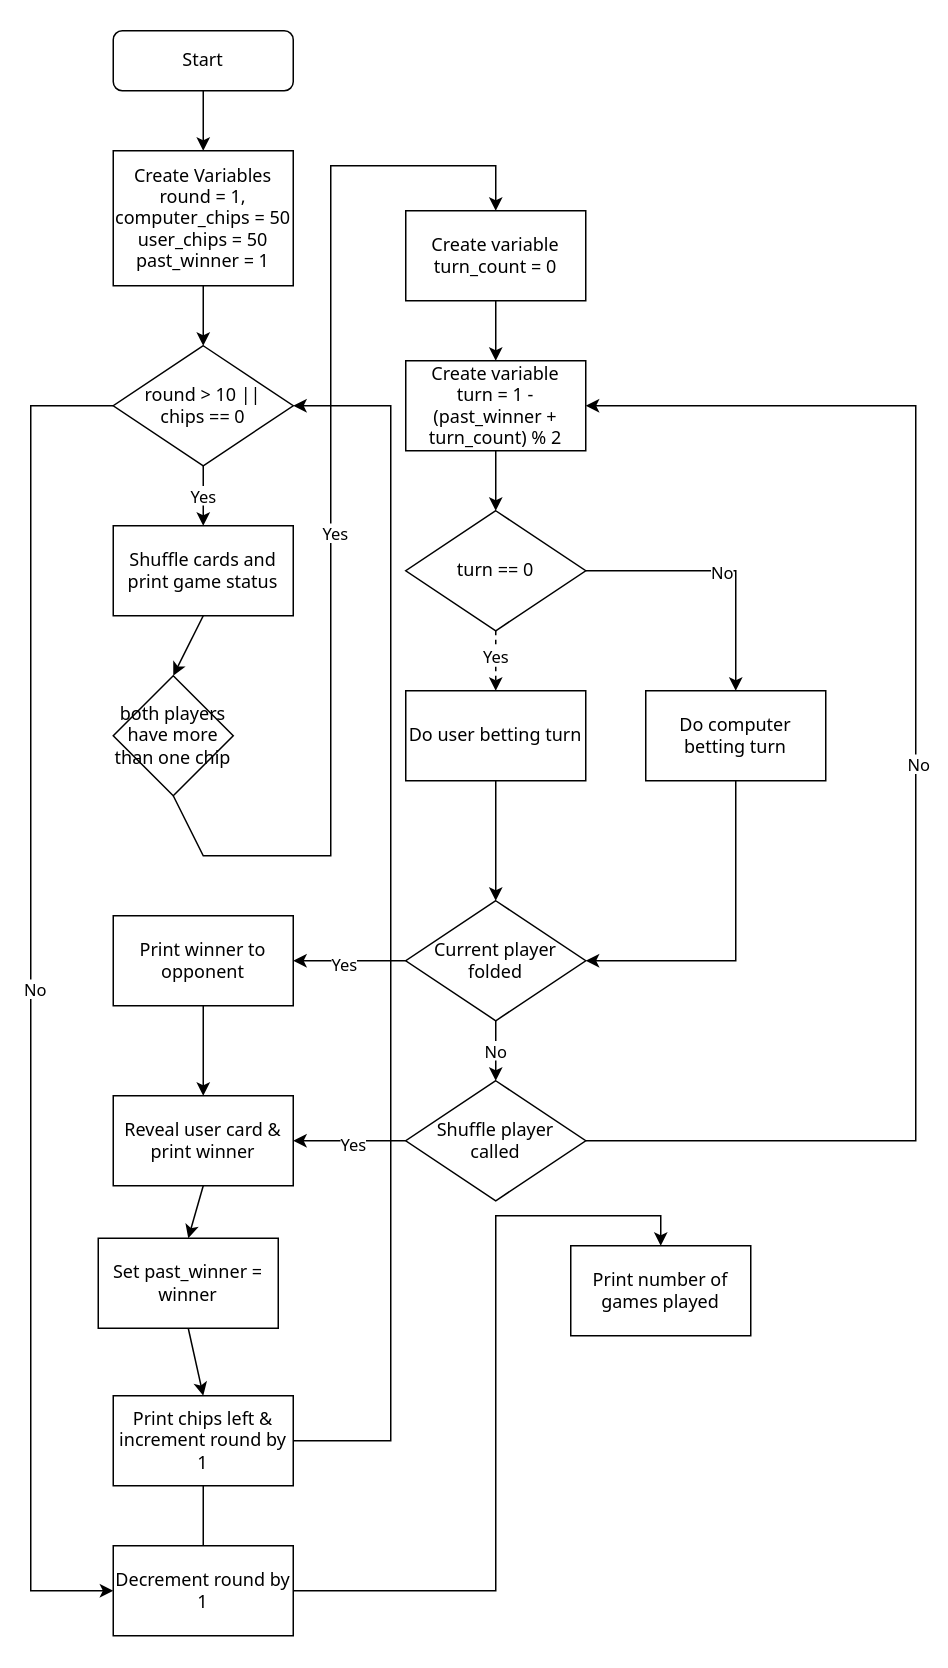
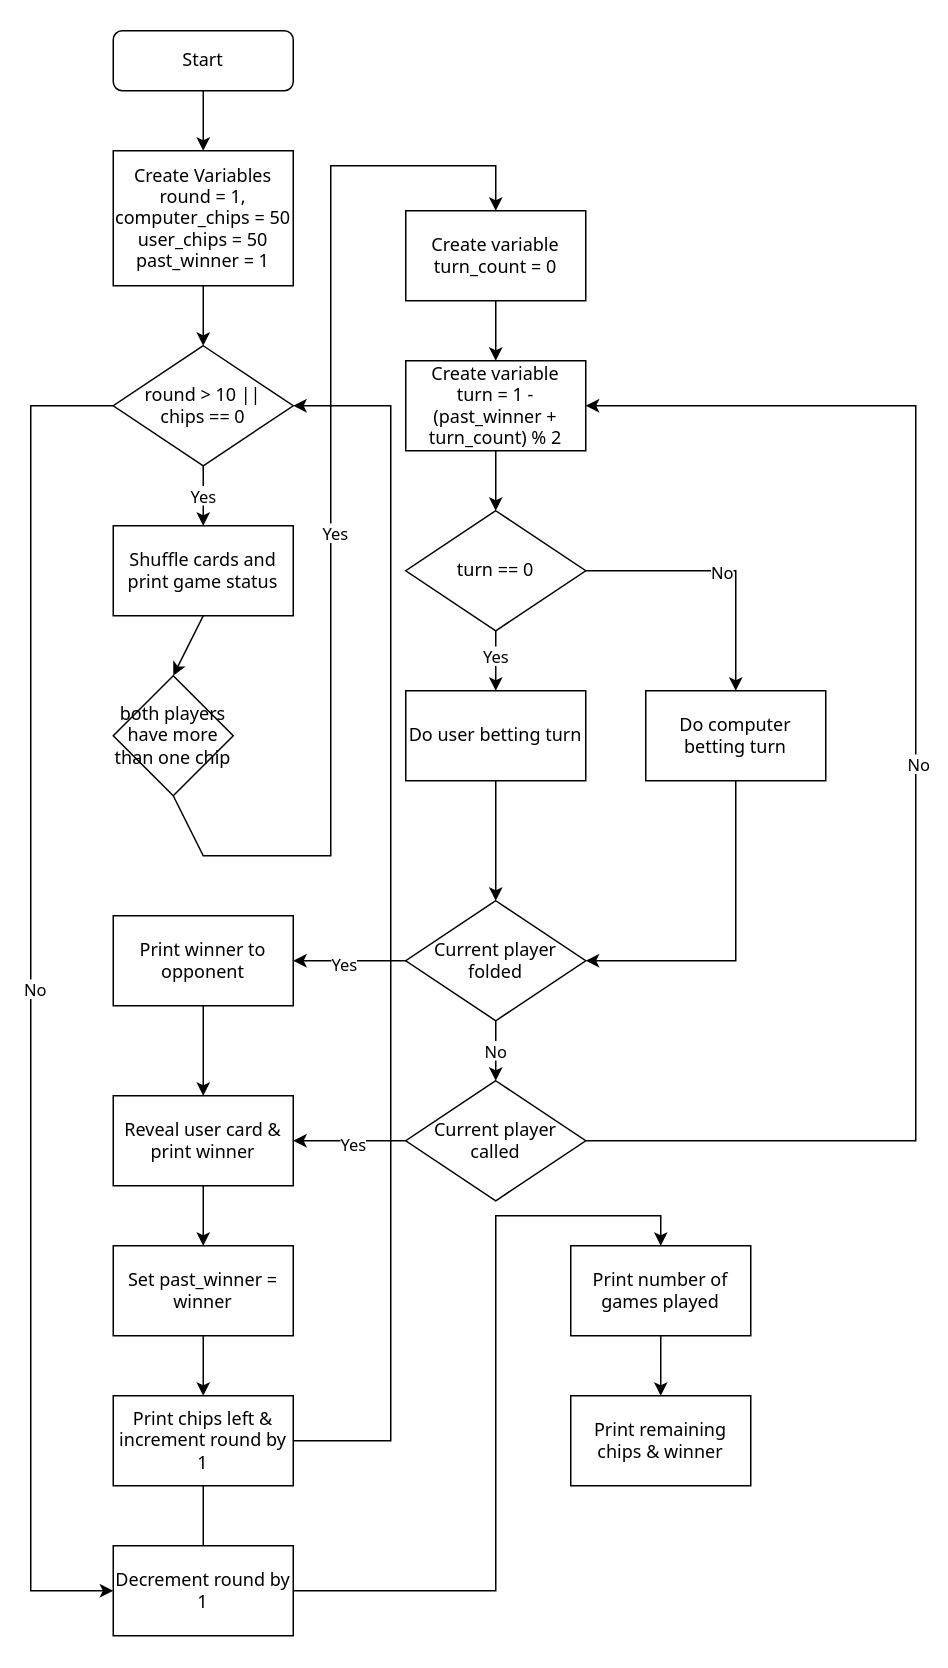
(496, 640) -> (496, 640)
(496, 1141) -> (496, 1141)
(188, 1283) -> (203, 1291)
none -> (661, 1361)
none -> (661, 1441)
